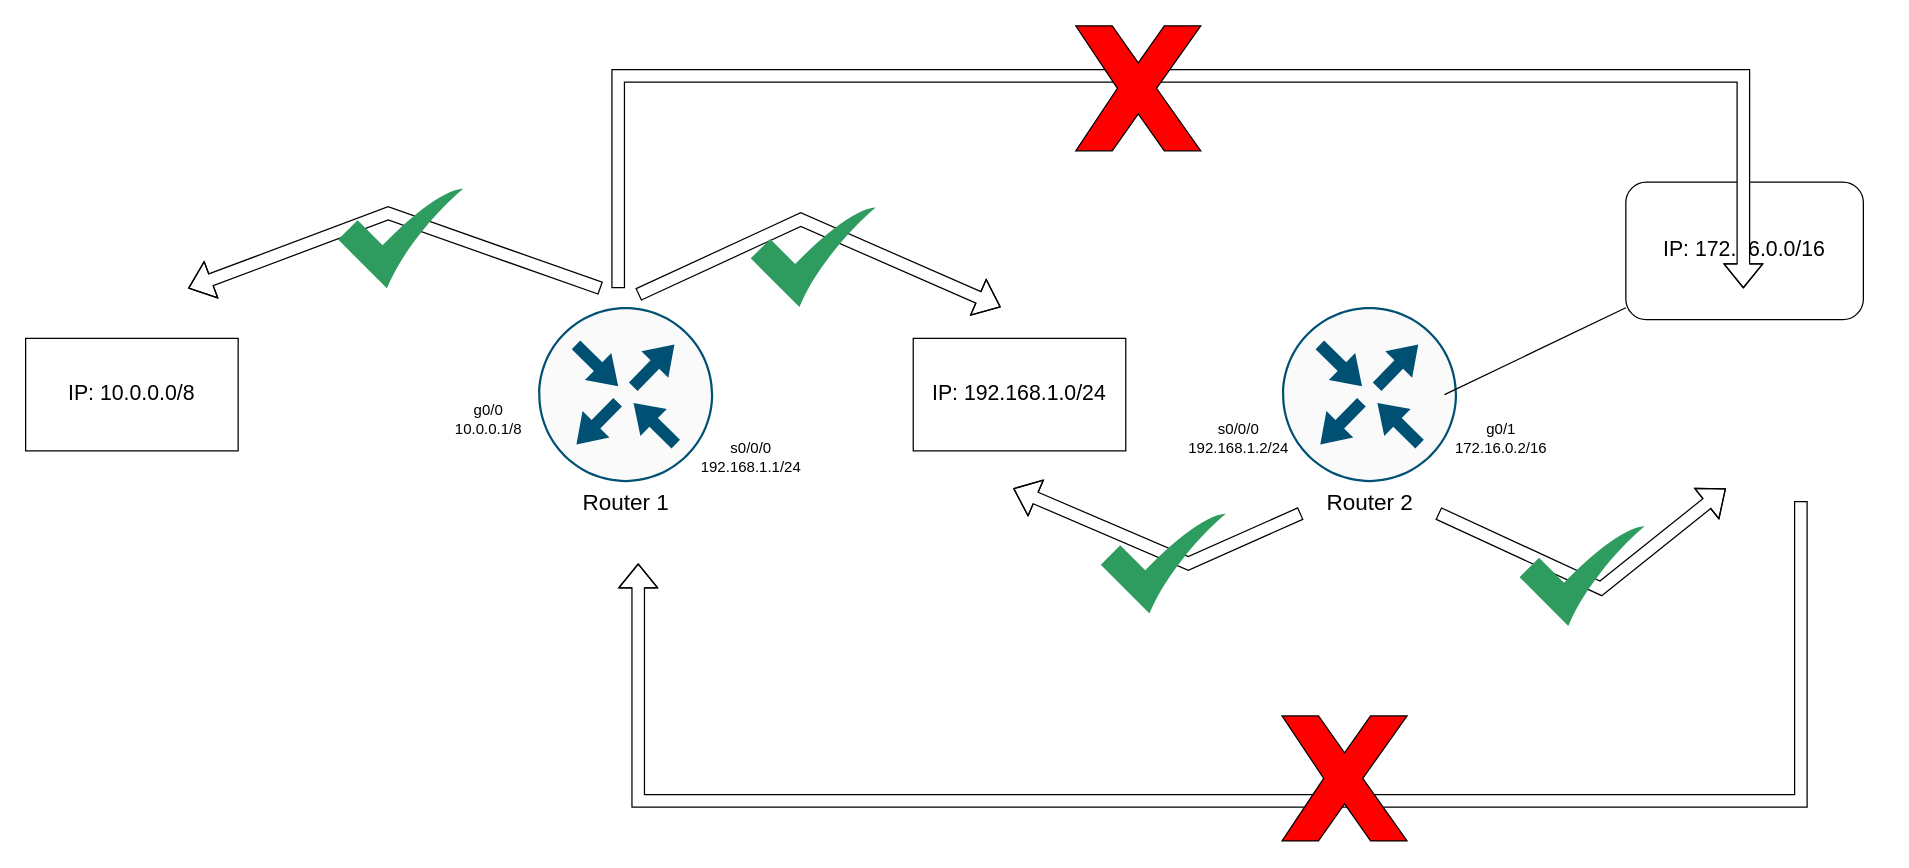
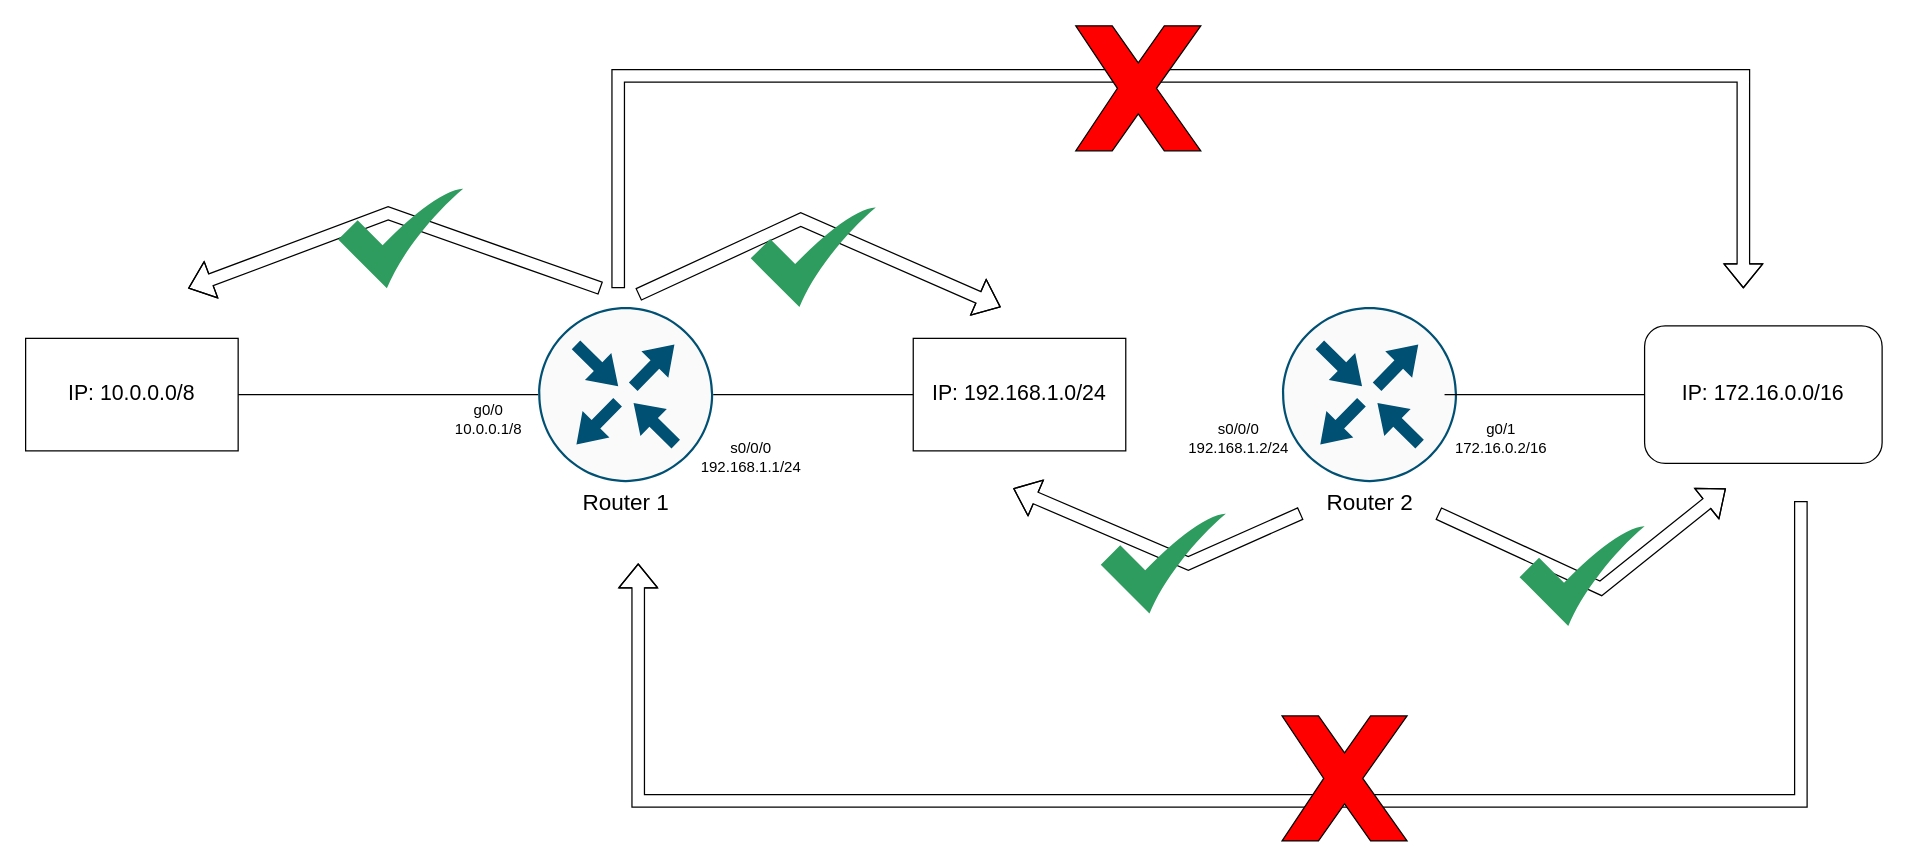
(1744, 251) -> (1763, 394)
none -> (388, 394)
none -> (813, 394)
